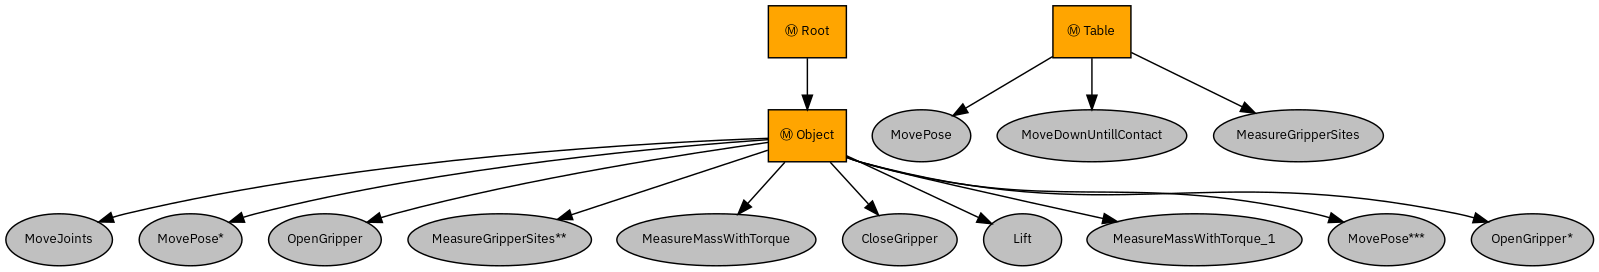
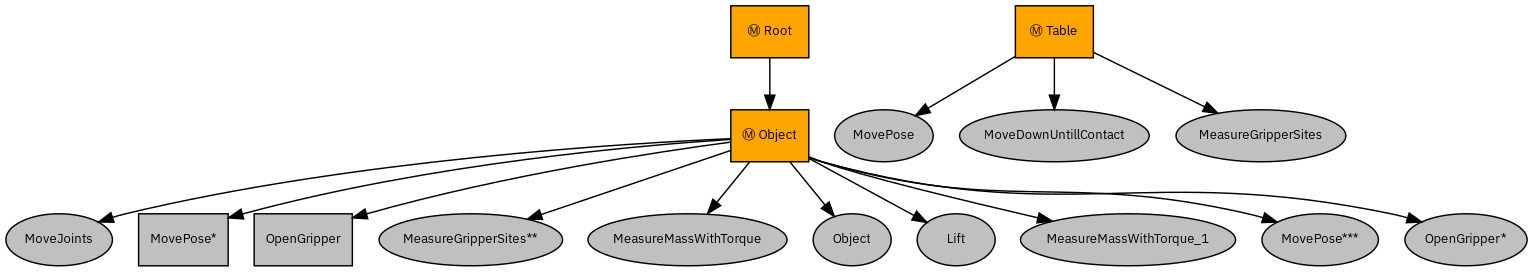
(191, 240) -> (183, 240)
(325, 240) -> (303, 240)
(900, 240) -> (852, 240)
